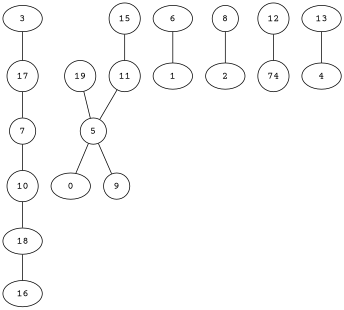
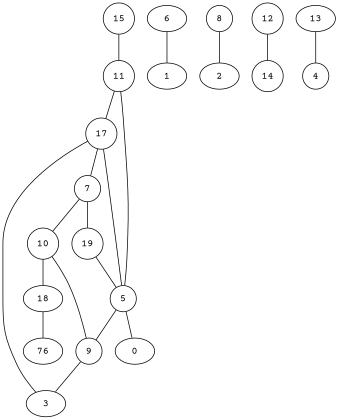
(273, 76) -> (268, 76)
(322, 76) -> (316, 76)
none -> (110, 105)
none -> (88, 215)
none -> (113, 217)
(23, 294) -> (43, 351)
none -> (73, 295)
none -> (68, 377)
